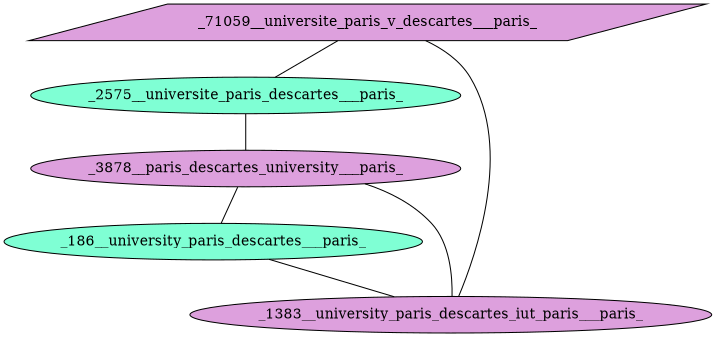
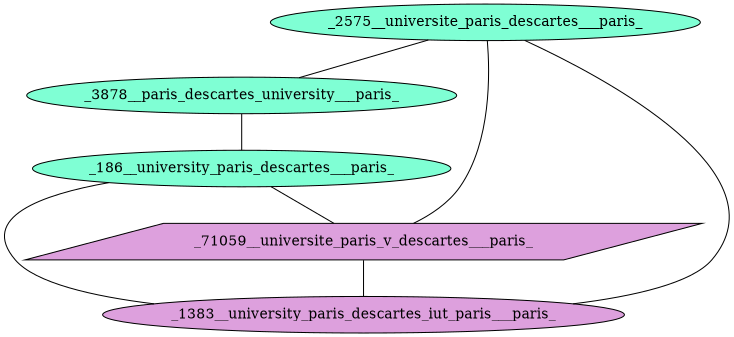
(246, 169) -> (242, 95)
none -> (303, 205)
(431, 223) -> (715, 177)
